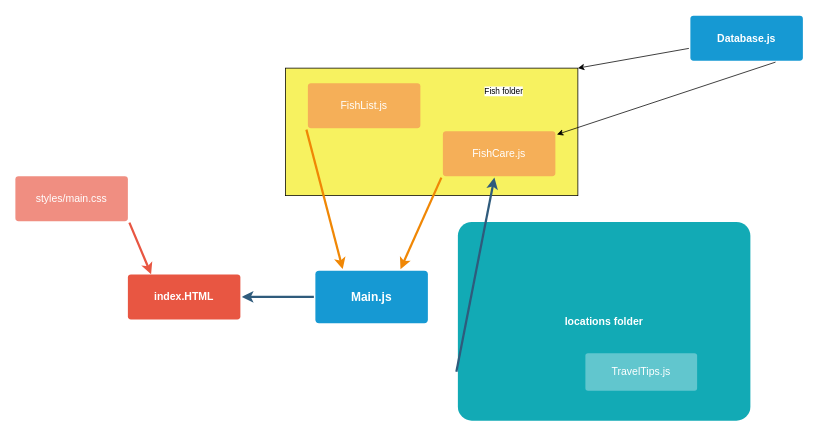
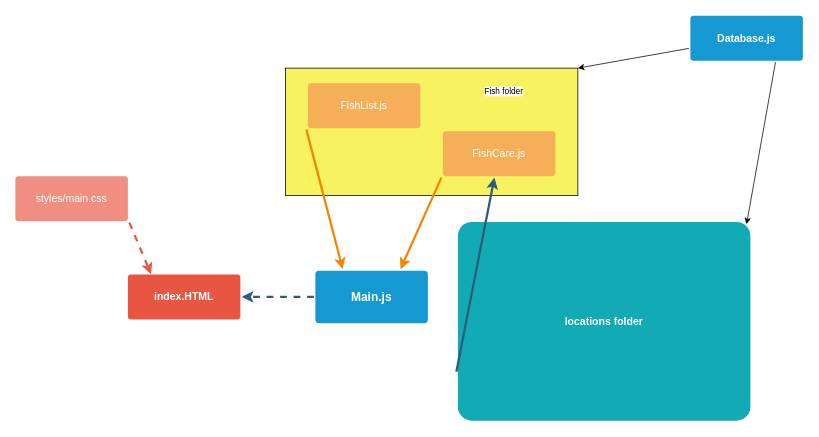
(669, 97) -> (762, 140)
(138, 244) -> (138, 244)
(279, 297) -> (279, 297)
(641, 372) -> none
